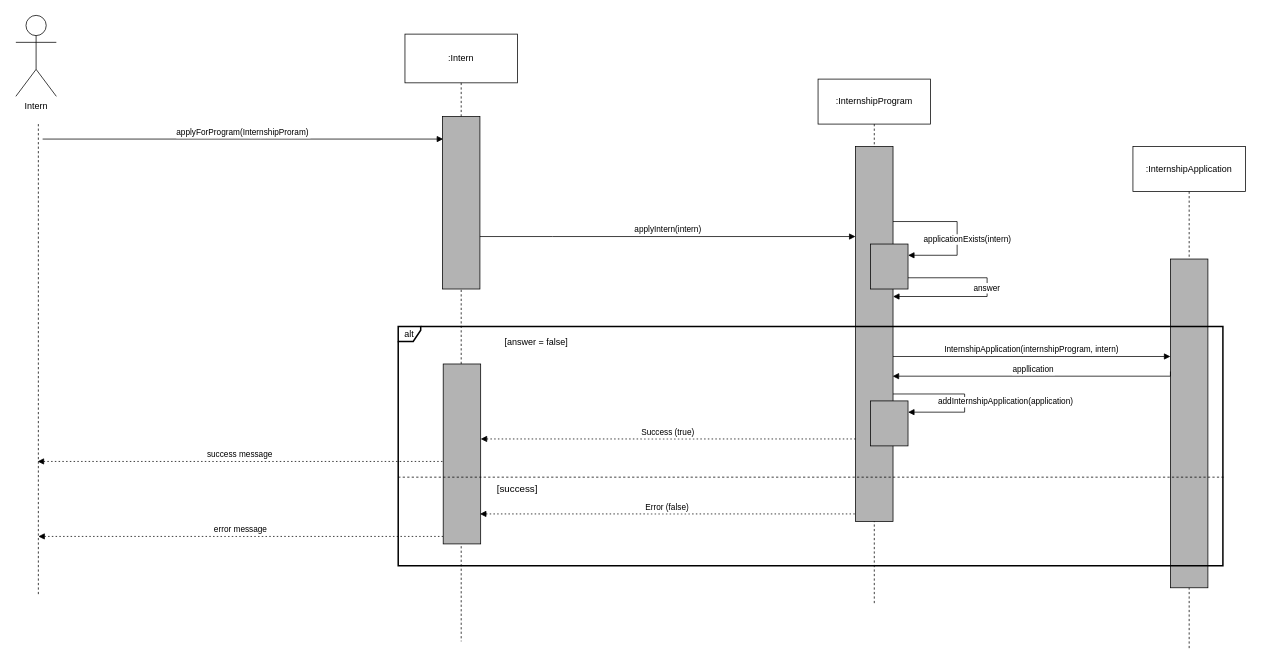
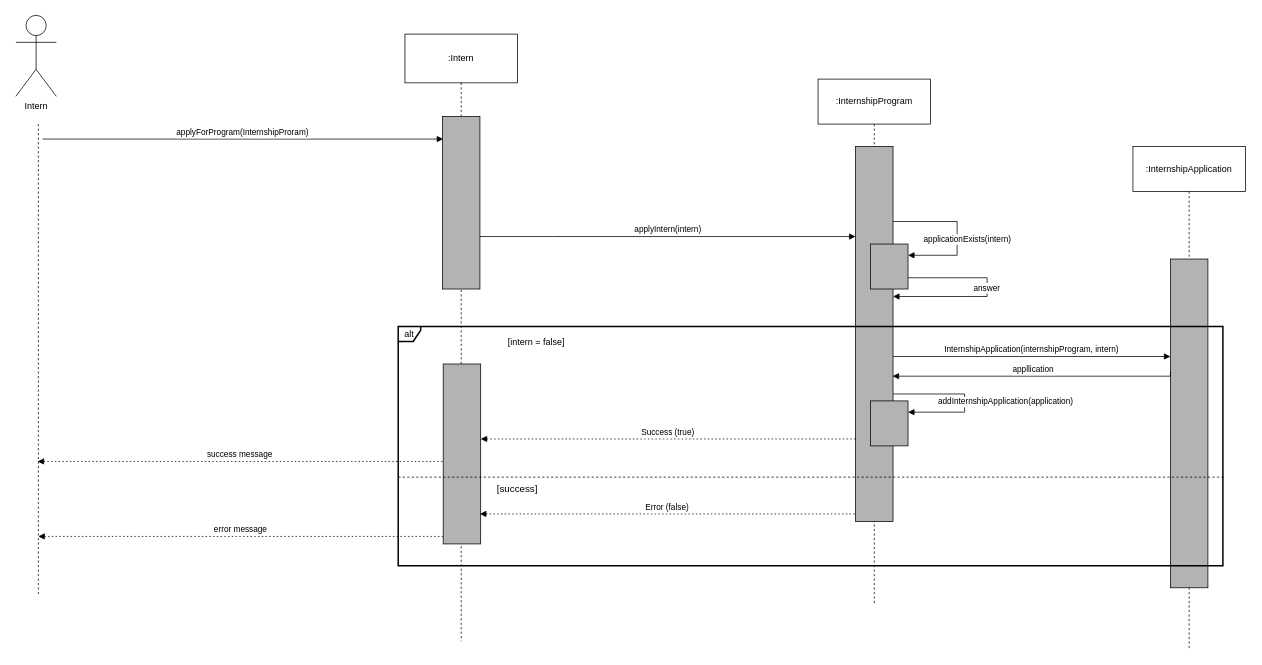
(536, 342) -> (536, 342)
